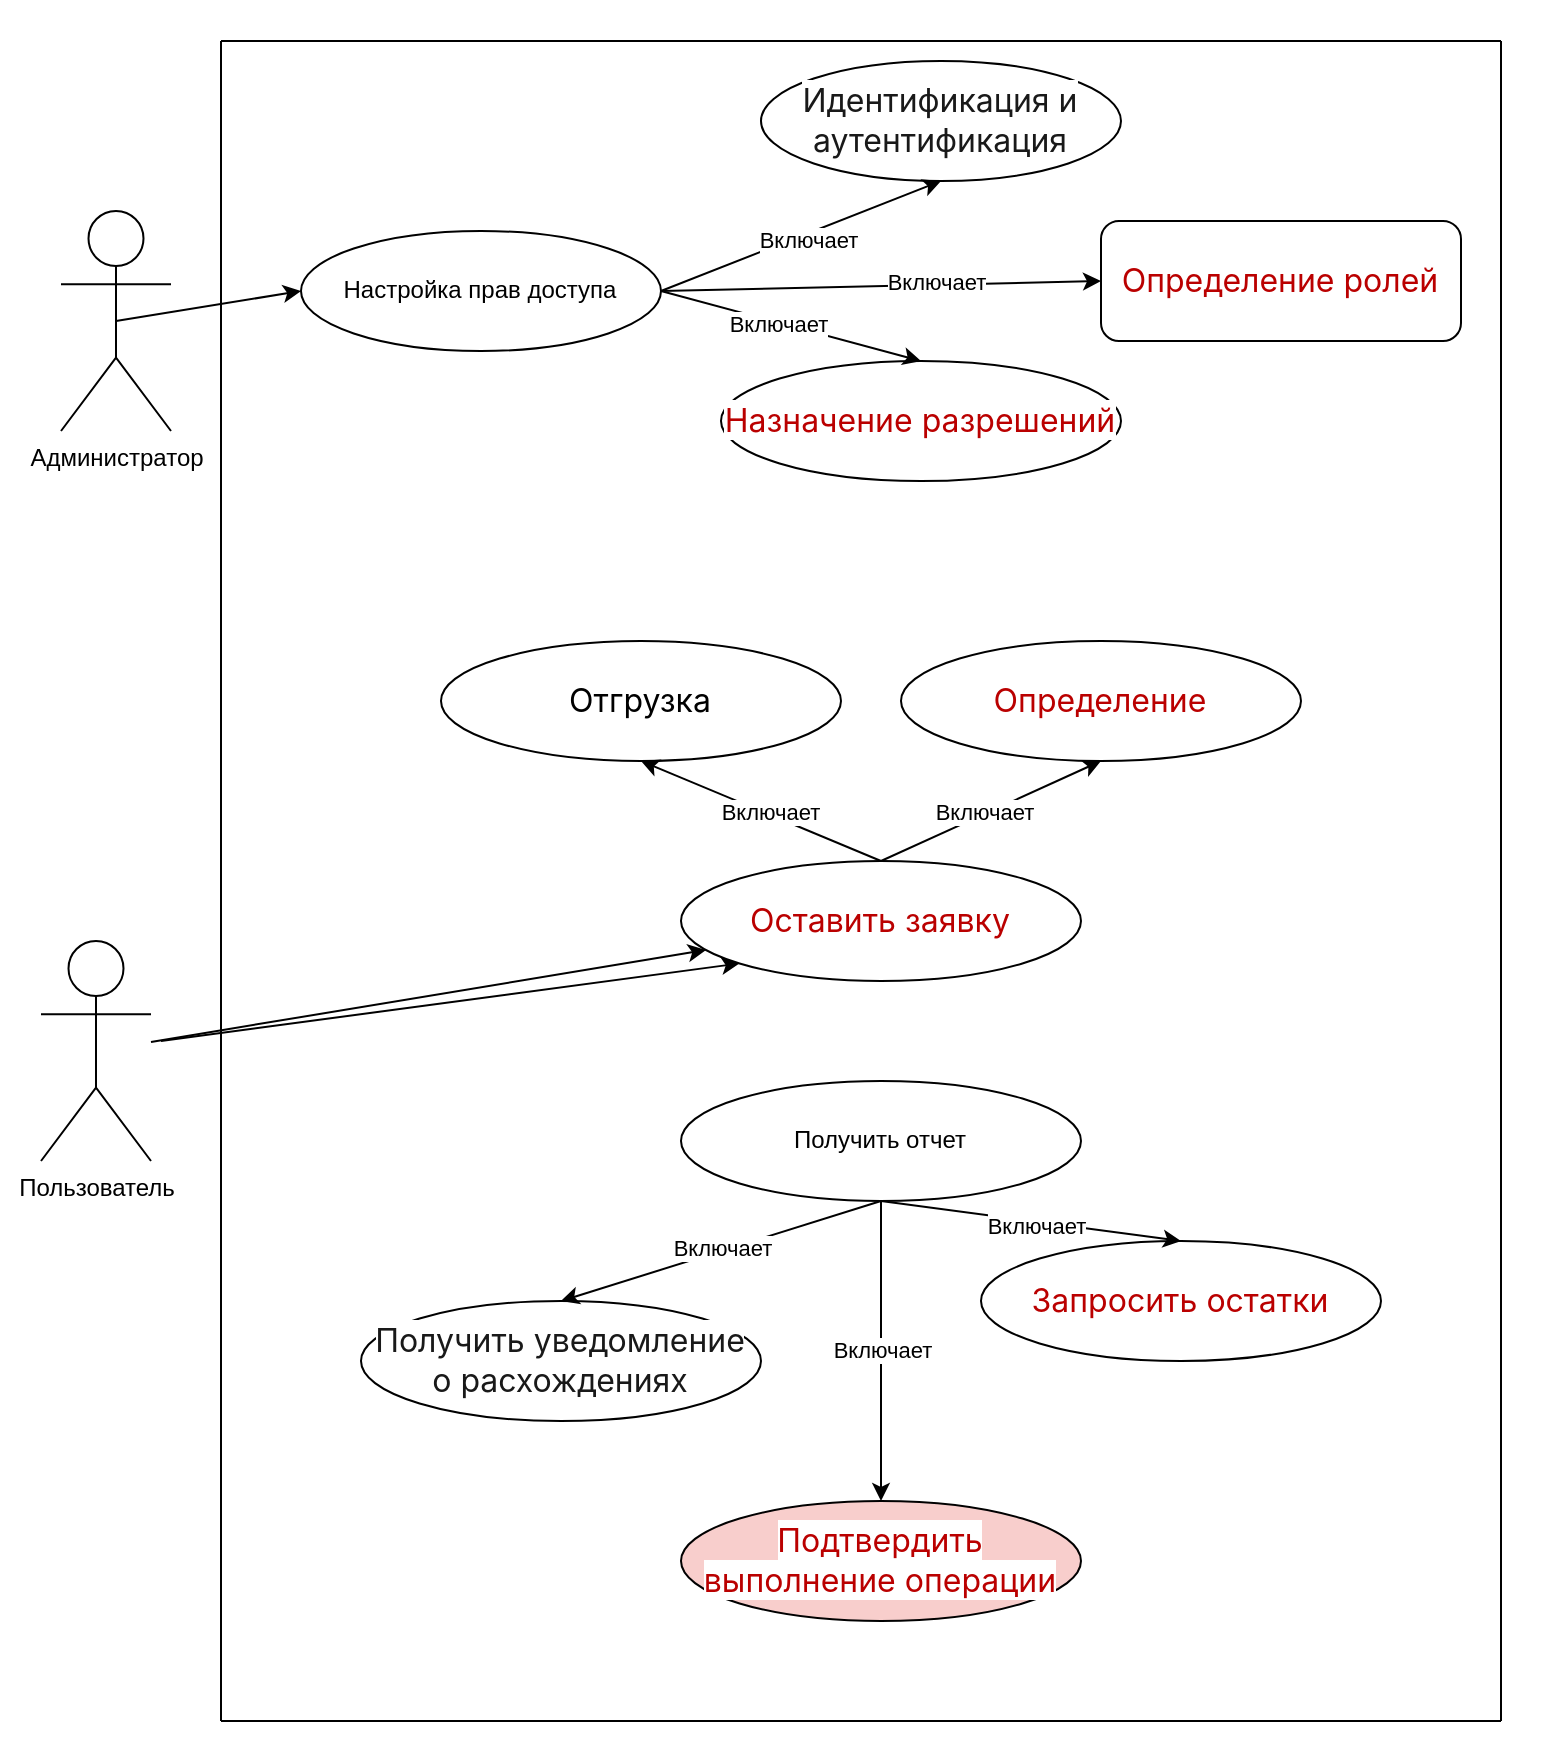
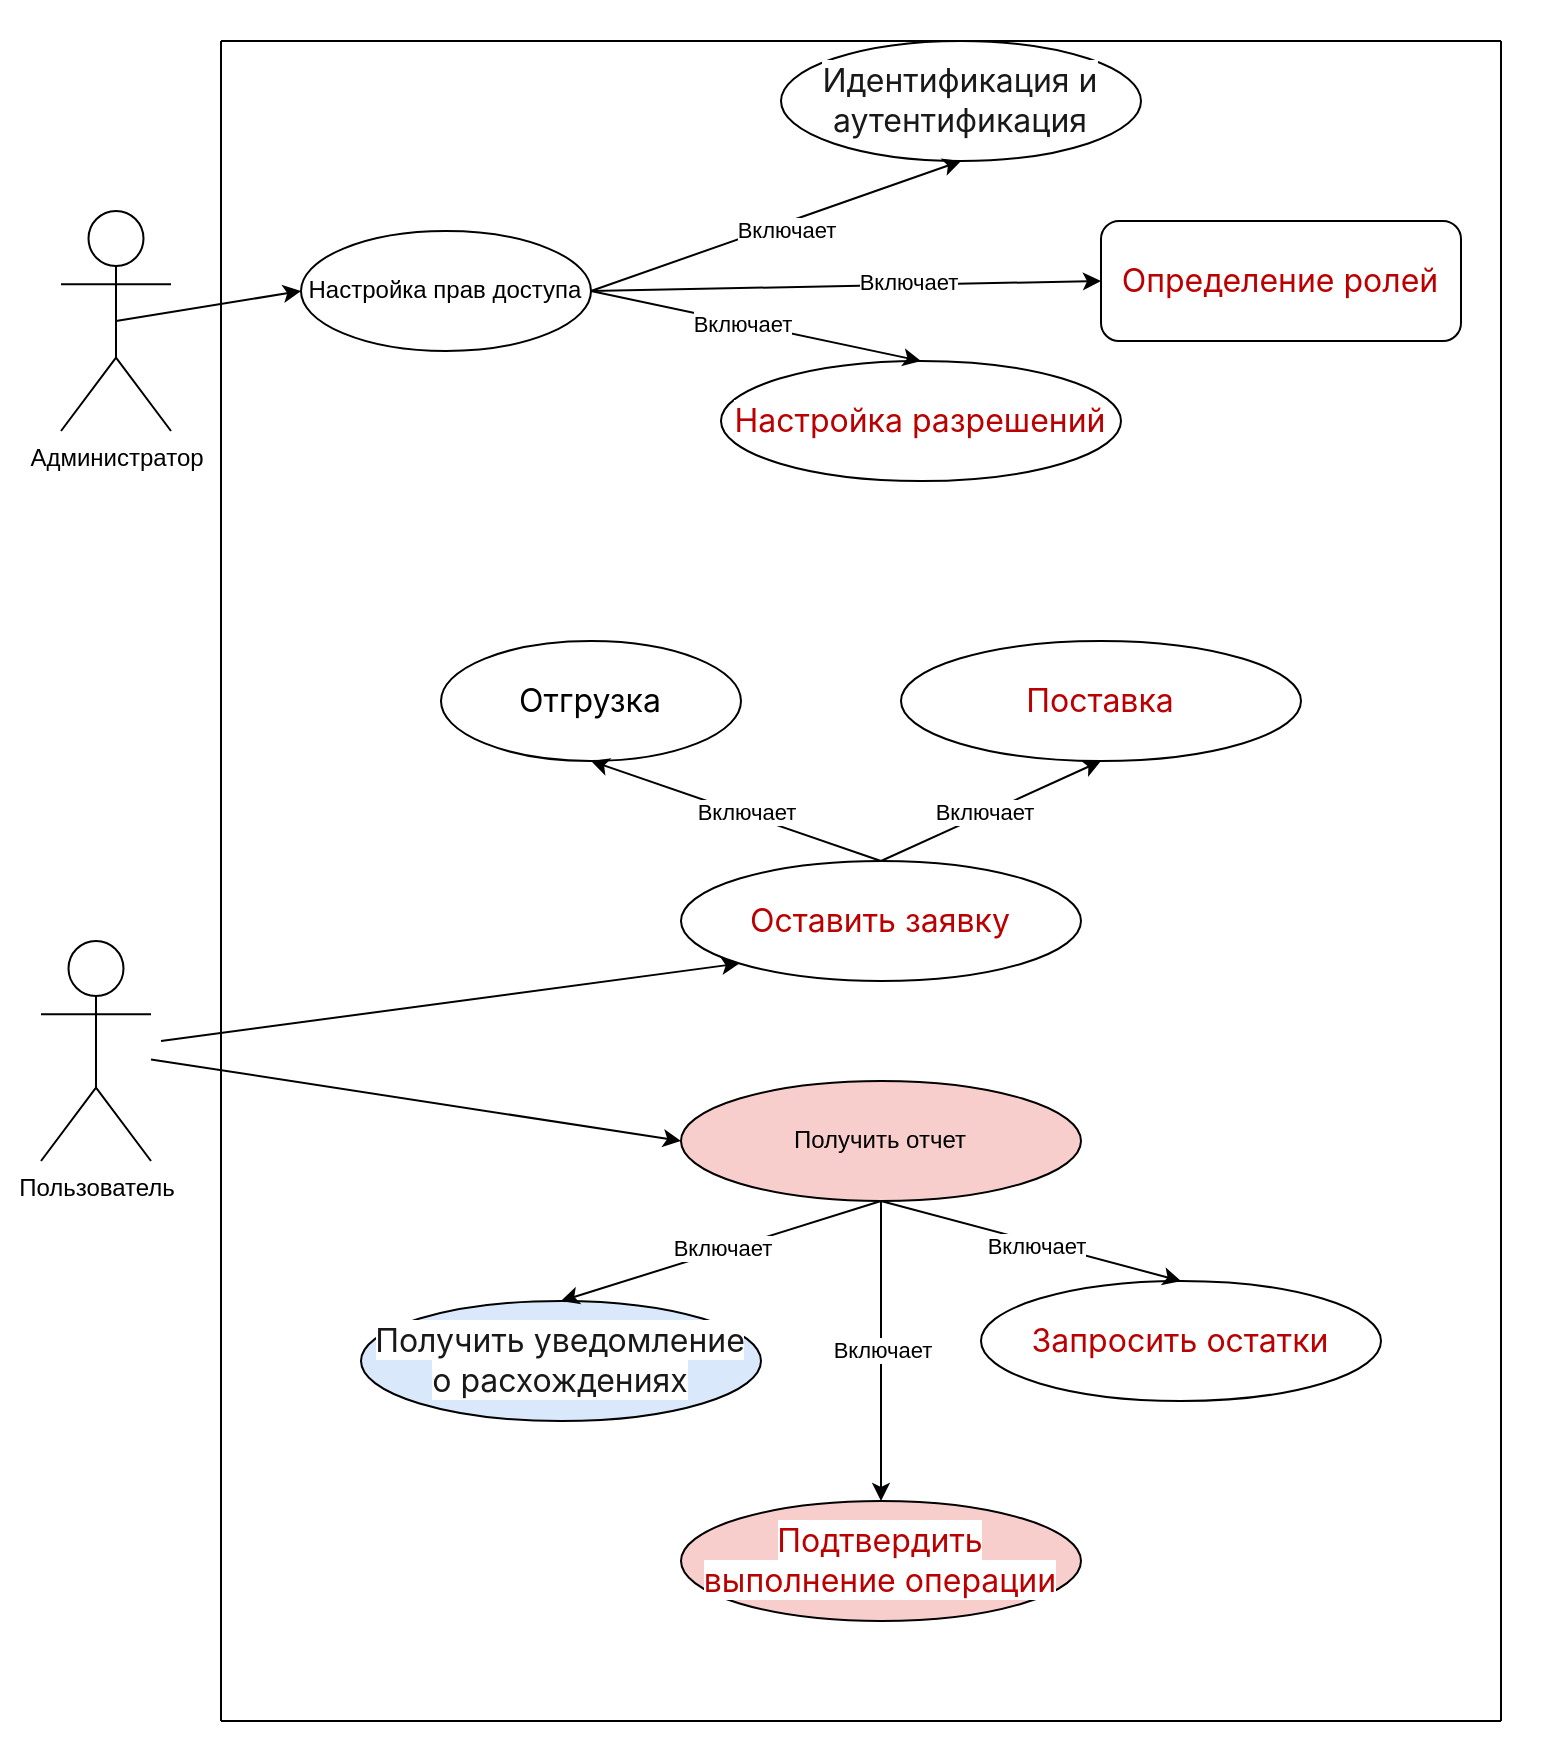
(941, 121) -> (961, 101)
(481, 291) -> (446, 291)
(921, 421) -> (921, 421)
(641, 701) -> (591, 701)
(1101, 701) -> (1101, 701)
(444, 993) -> (409, 1099)
(881, 1141) -> (881, 1141)
(1181, 1301) -> (1181, 1341)
(561, 1361) -> (561, 1361)
